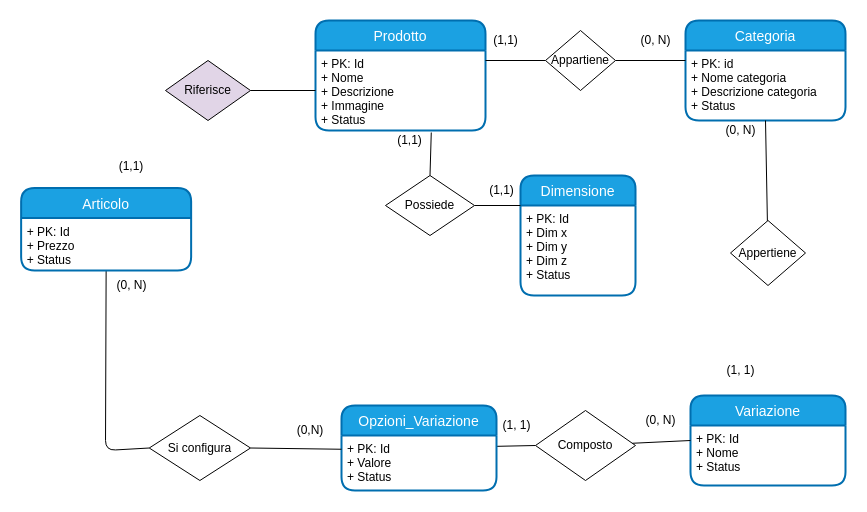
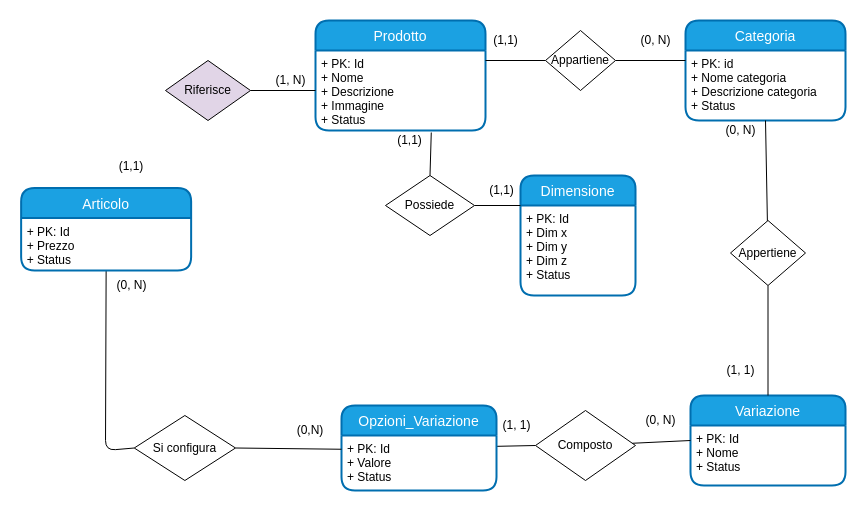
none -> (291, 81)
none -> (768, 341)
(200, 448) -> (185, 448)
